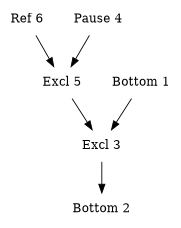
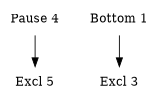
(27, 19) -> none
(80, 110) -> none
(102, 209) -> none
